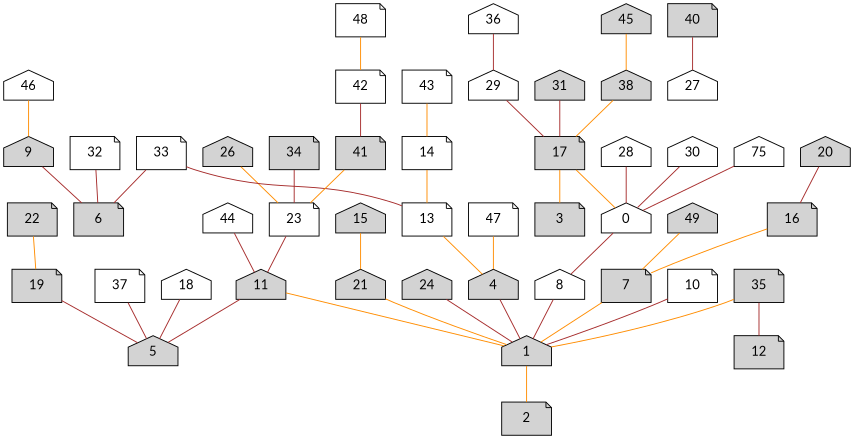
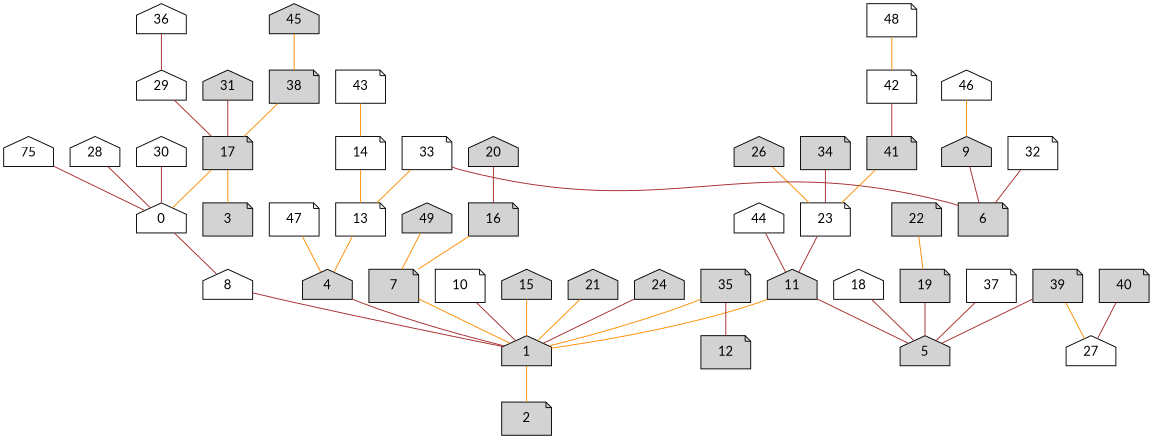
(626, 87) -> (294, 87)
(283, 186) -> (394, 186)
(361, 251) -> (527, 318)
none -> (1058, 286)
